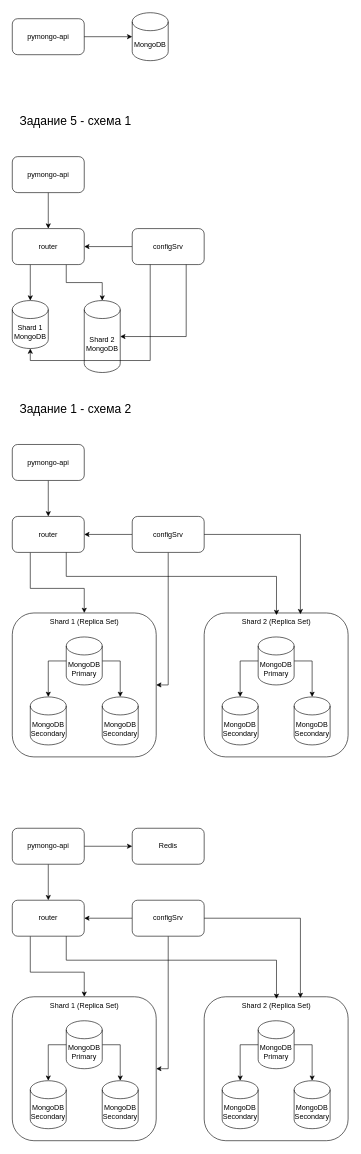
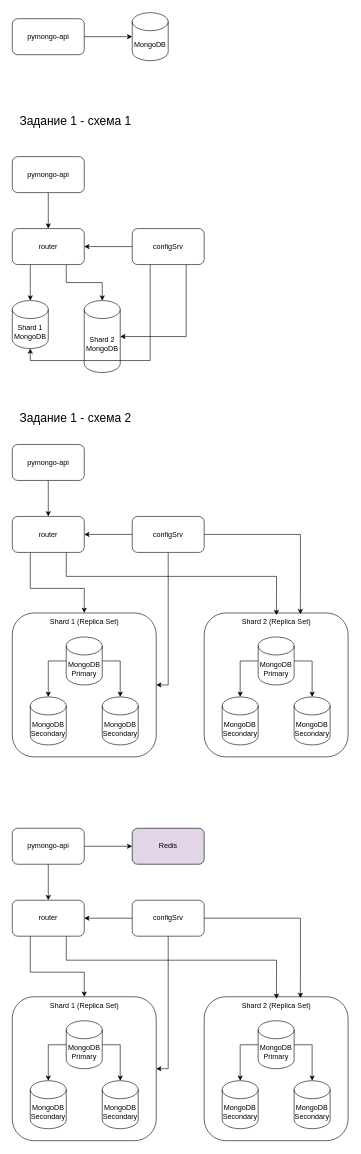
(76, 120) -> (76, 120)
(75, 408) -> (75, 417)
(168, 846) -> (168, 846)
